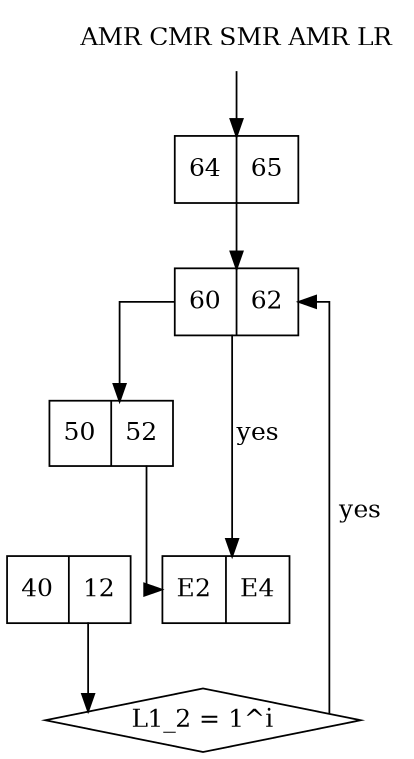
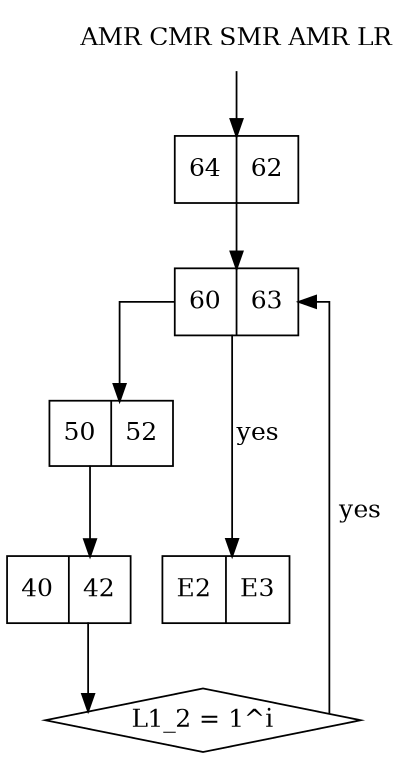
(267, 169) -> (267, 169)
(267, 301) -> (267, 301)
(147, 528) -> (90, 502)
(100, 589) -> (100, 589)
(258, 589) -> (258, 589)
